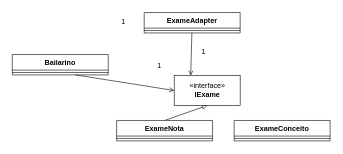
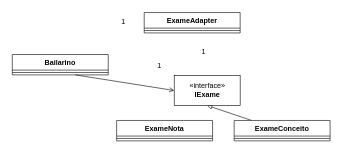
(191, 54) -> none
(184, 114) -> none
none -> (232, 114)
